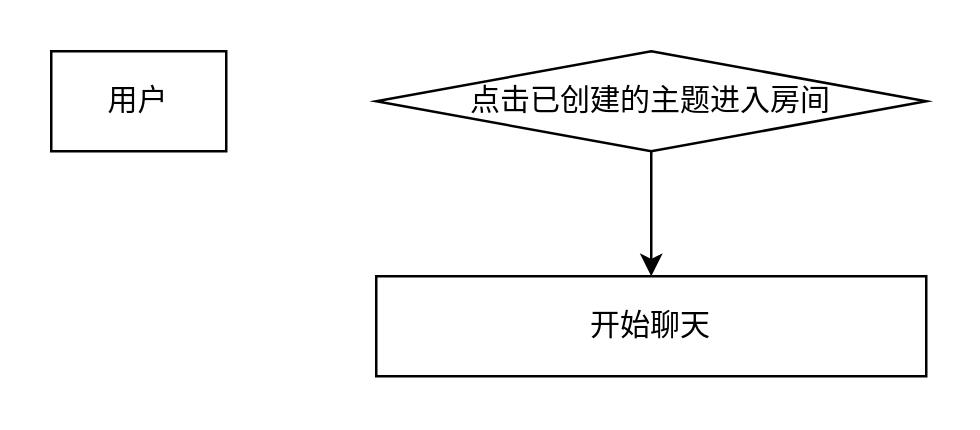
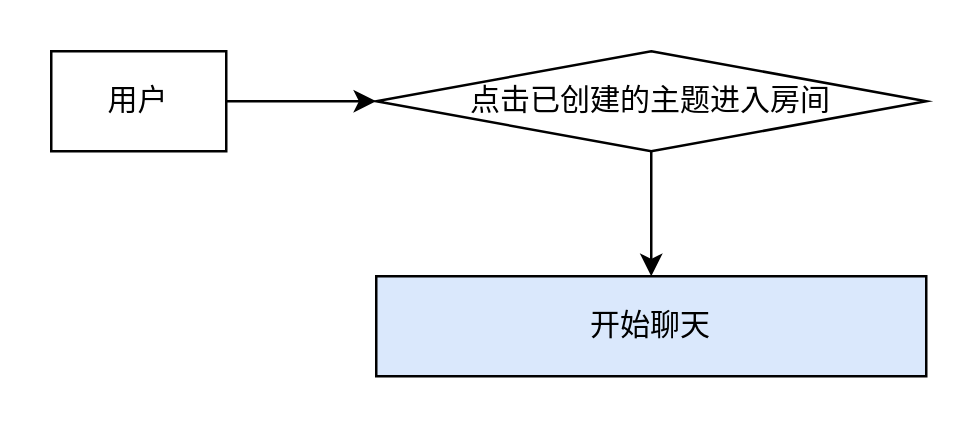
none -> (293, 101)
(651, 326) -> (651, 326)
